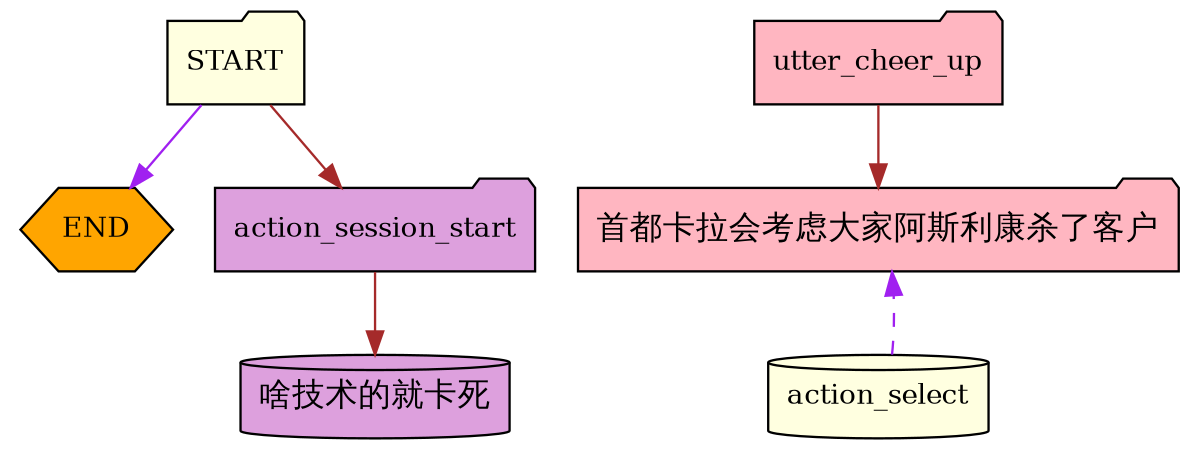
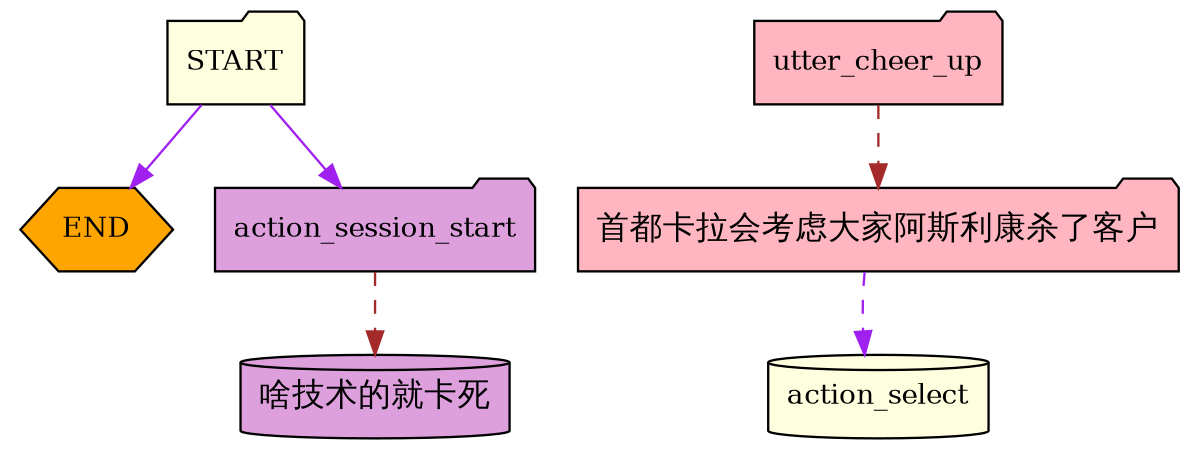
(878, 135) -> (878, 135)
(298, 137) -> (298, 137)
(375, 302) -> (375, 302)
(894, 325) -> (863, 302)
